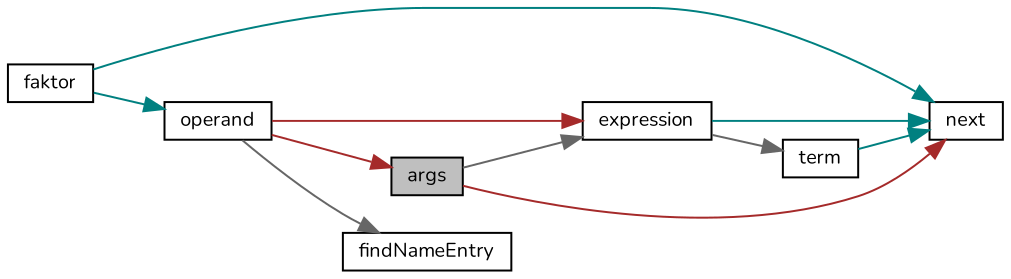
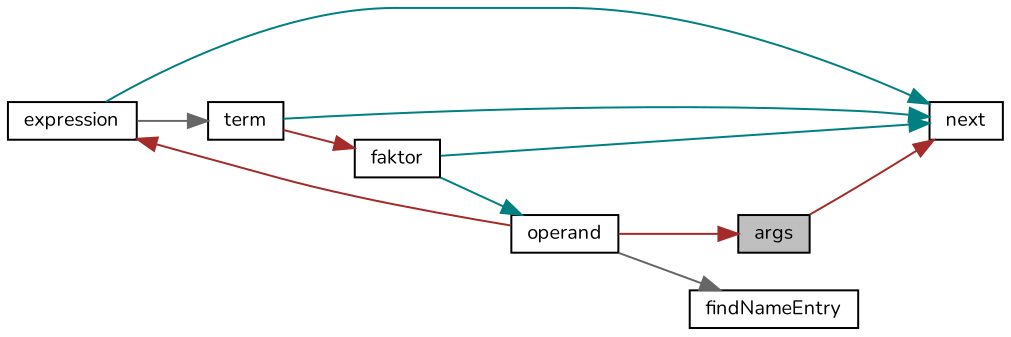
none -> (309, 137)
(513, 155) -> none
